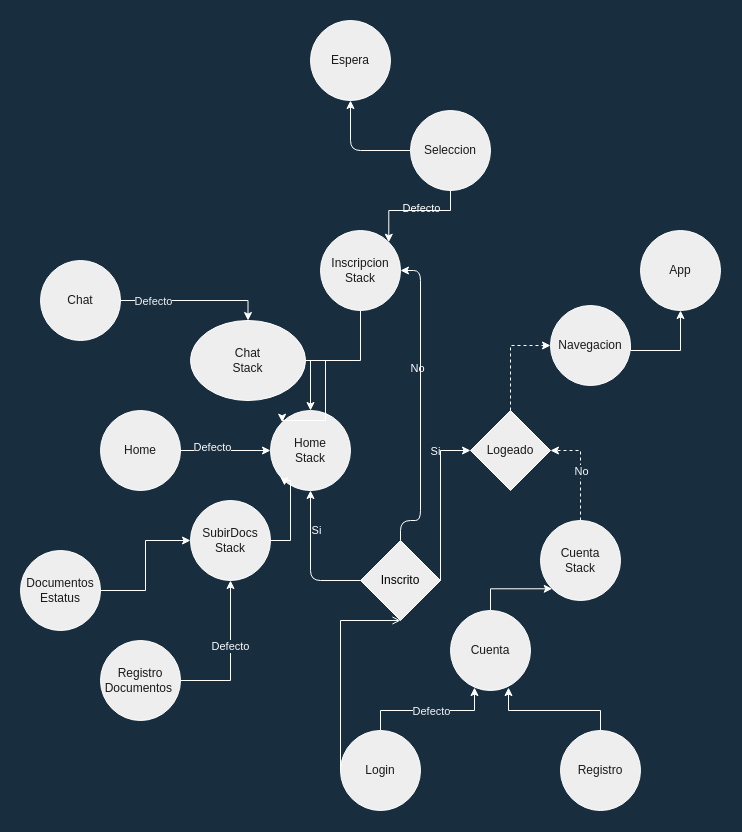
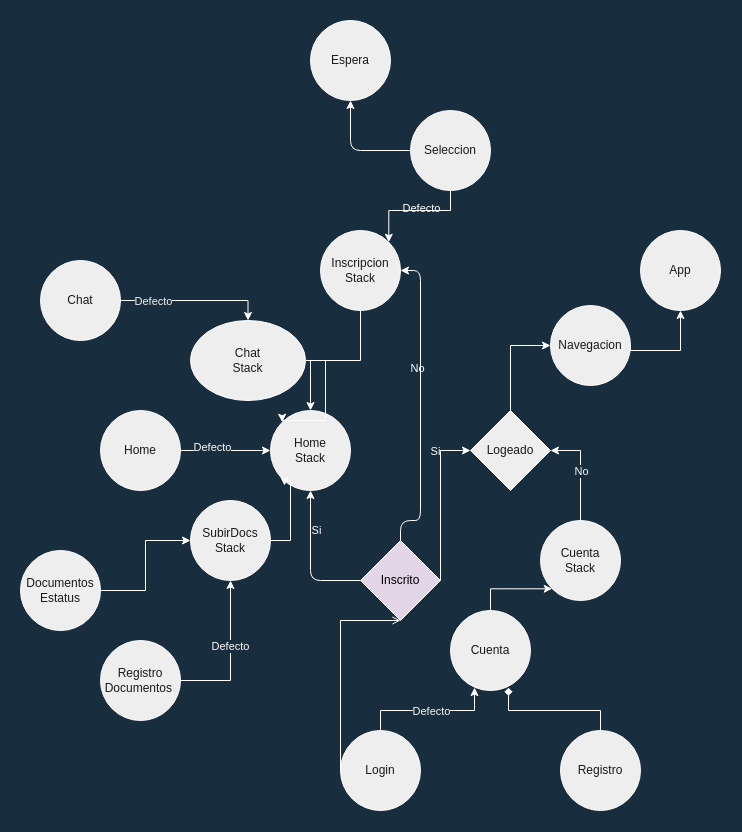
(511, 362) -> (511, 362)
(581, 498) -> (581, 498)
(401, 581) -> (401, 581)
(509, 695) -> (509, 696)
